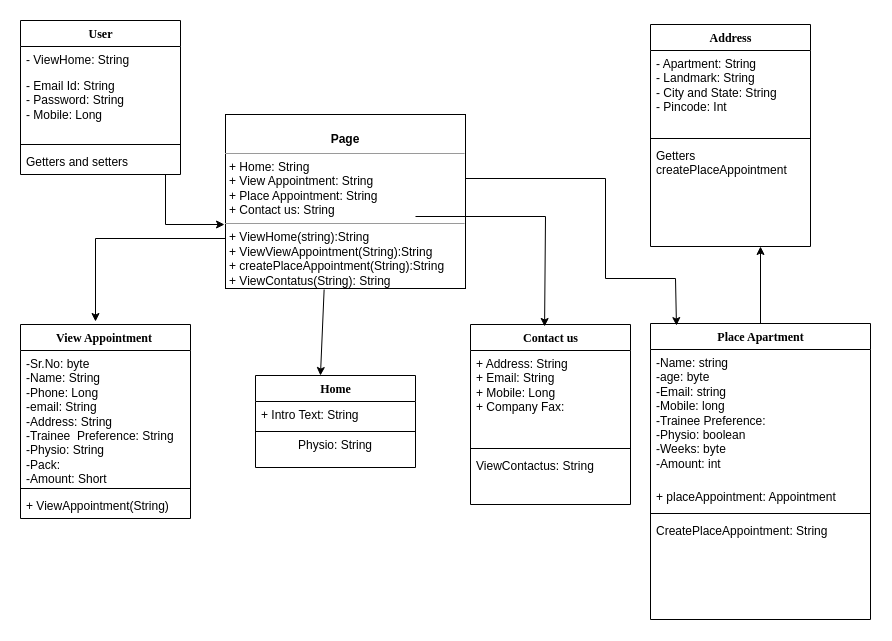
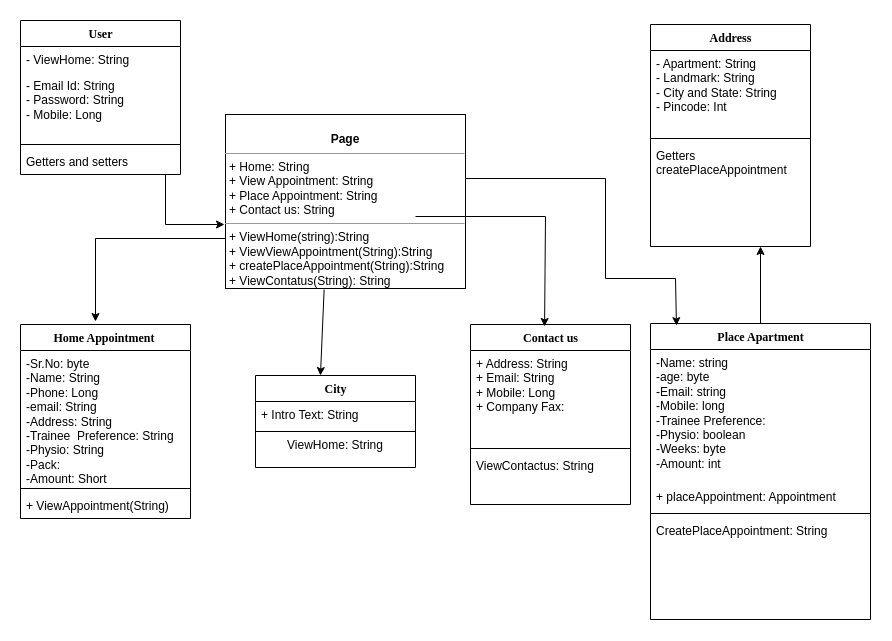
(106, 339) -> (106, 339)
(336, 390) -> (336, 390)
(336, 446) -> (336, 446)
